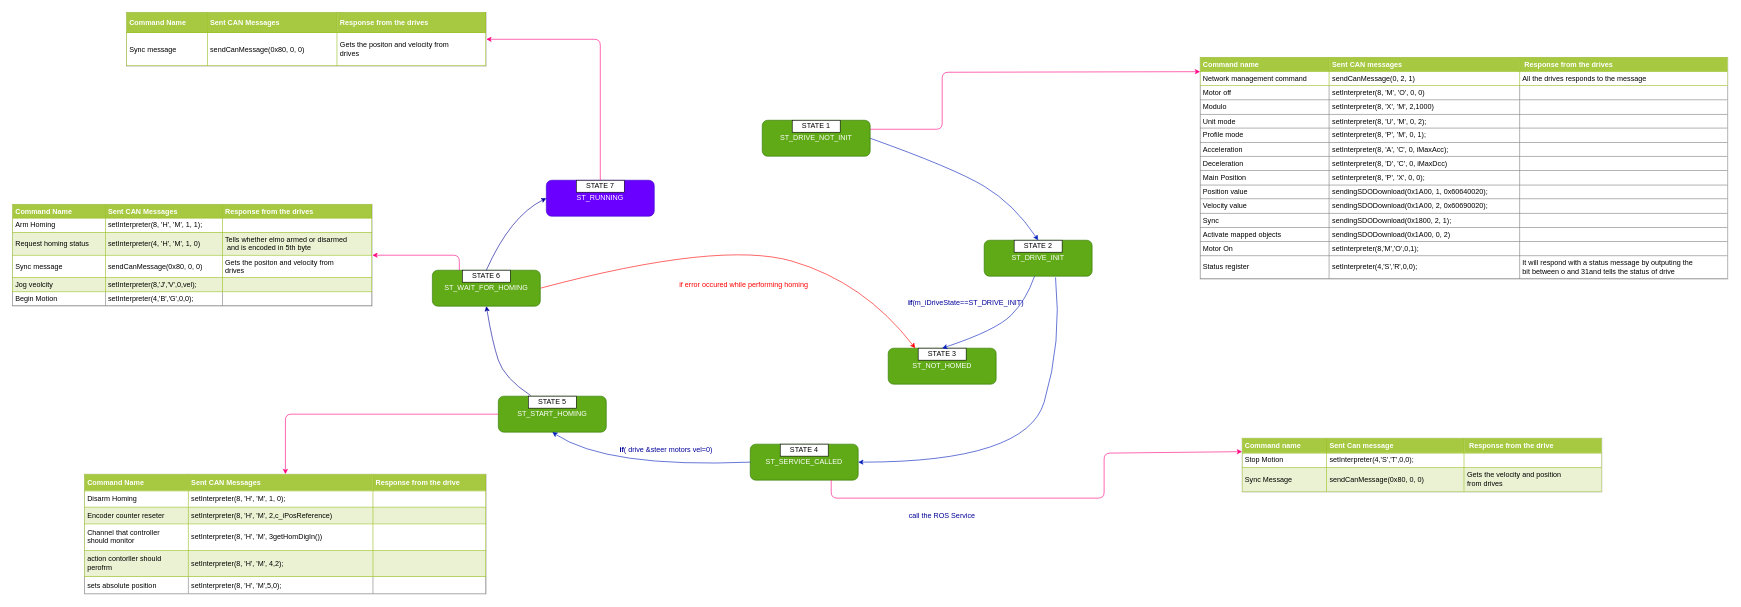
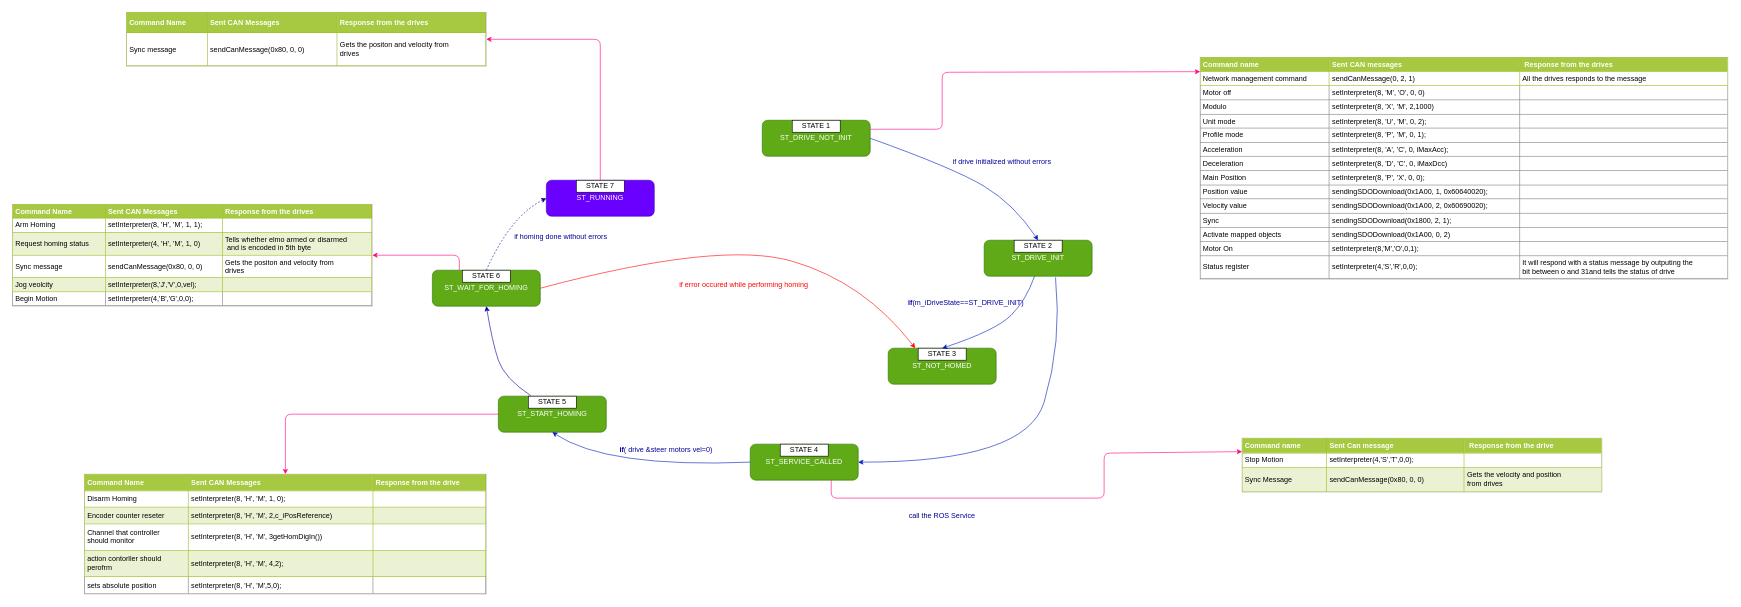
none -> (1002, 162)
(509, 231) -> (509, 231)
none -> (576, 237)
